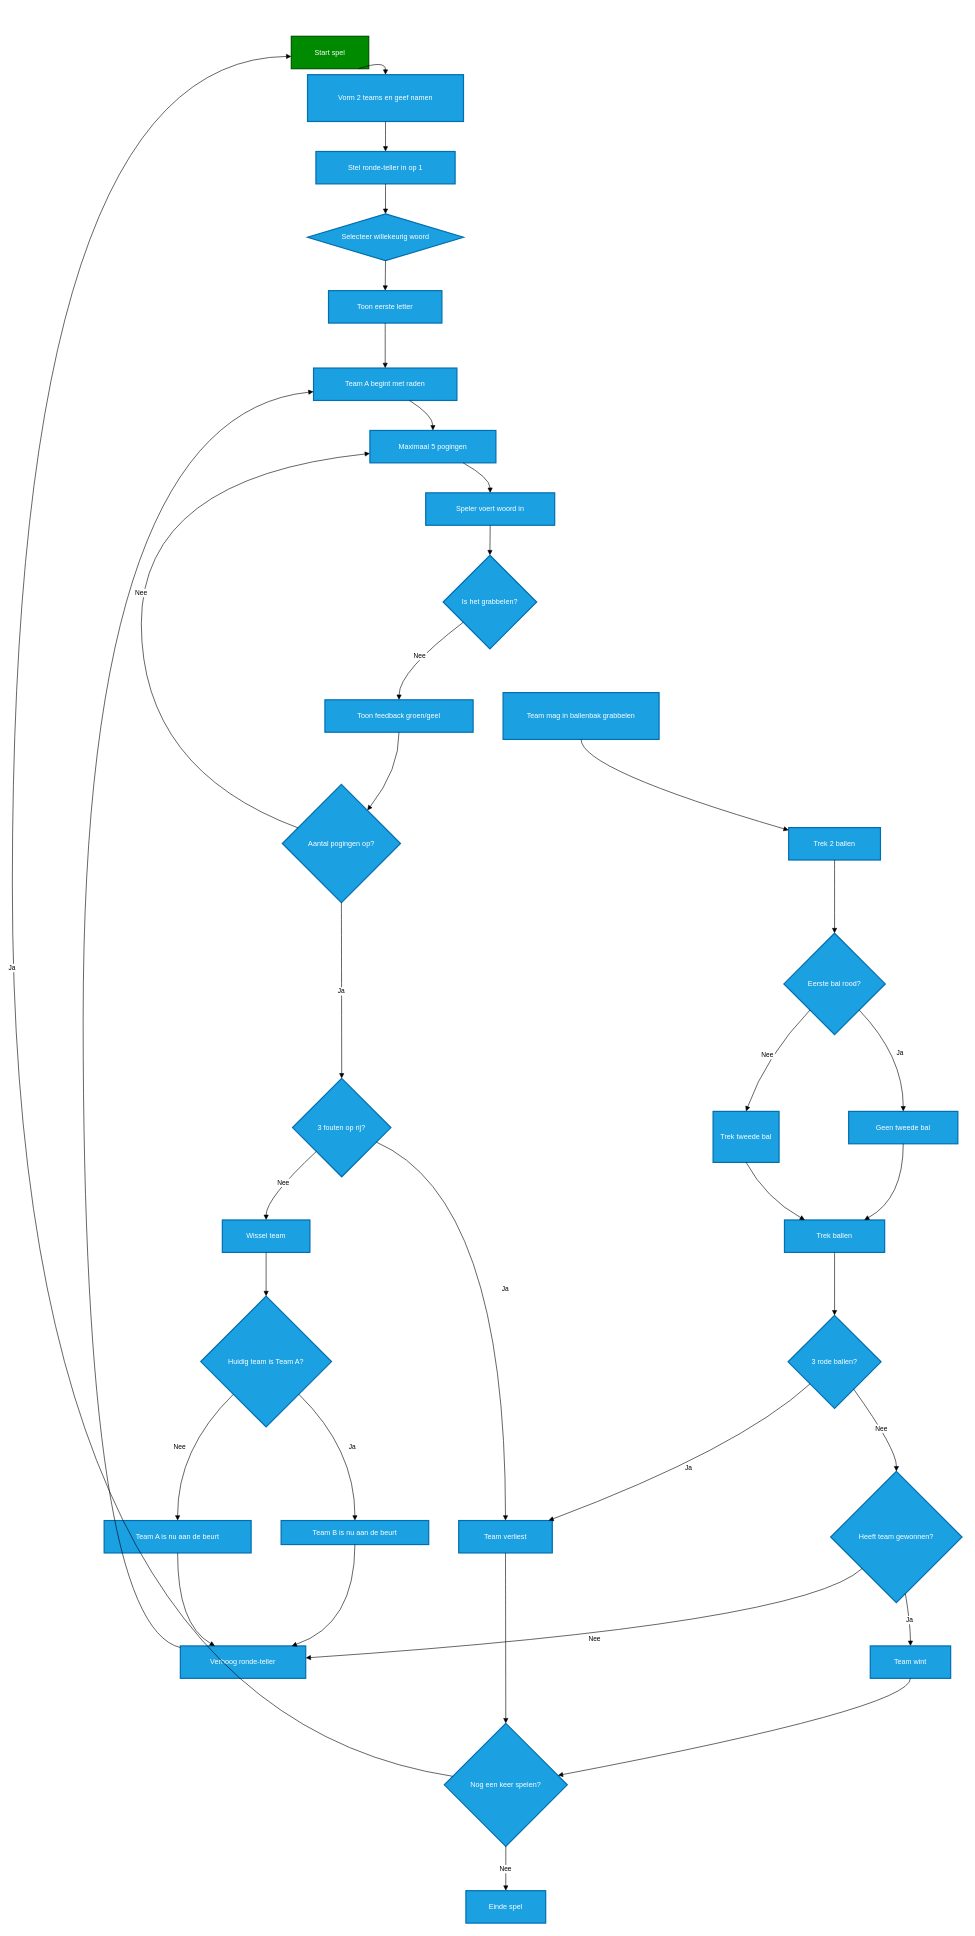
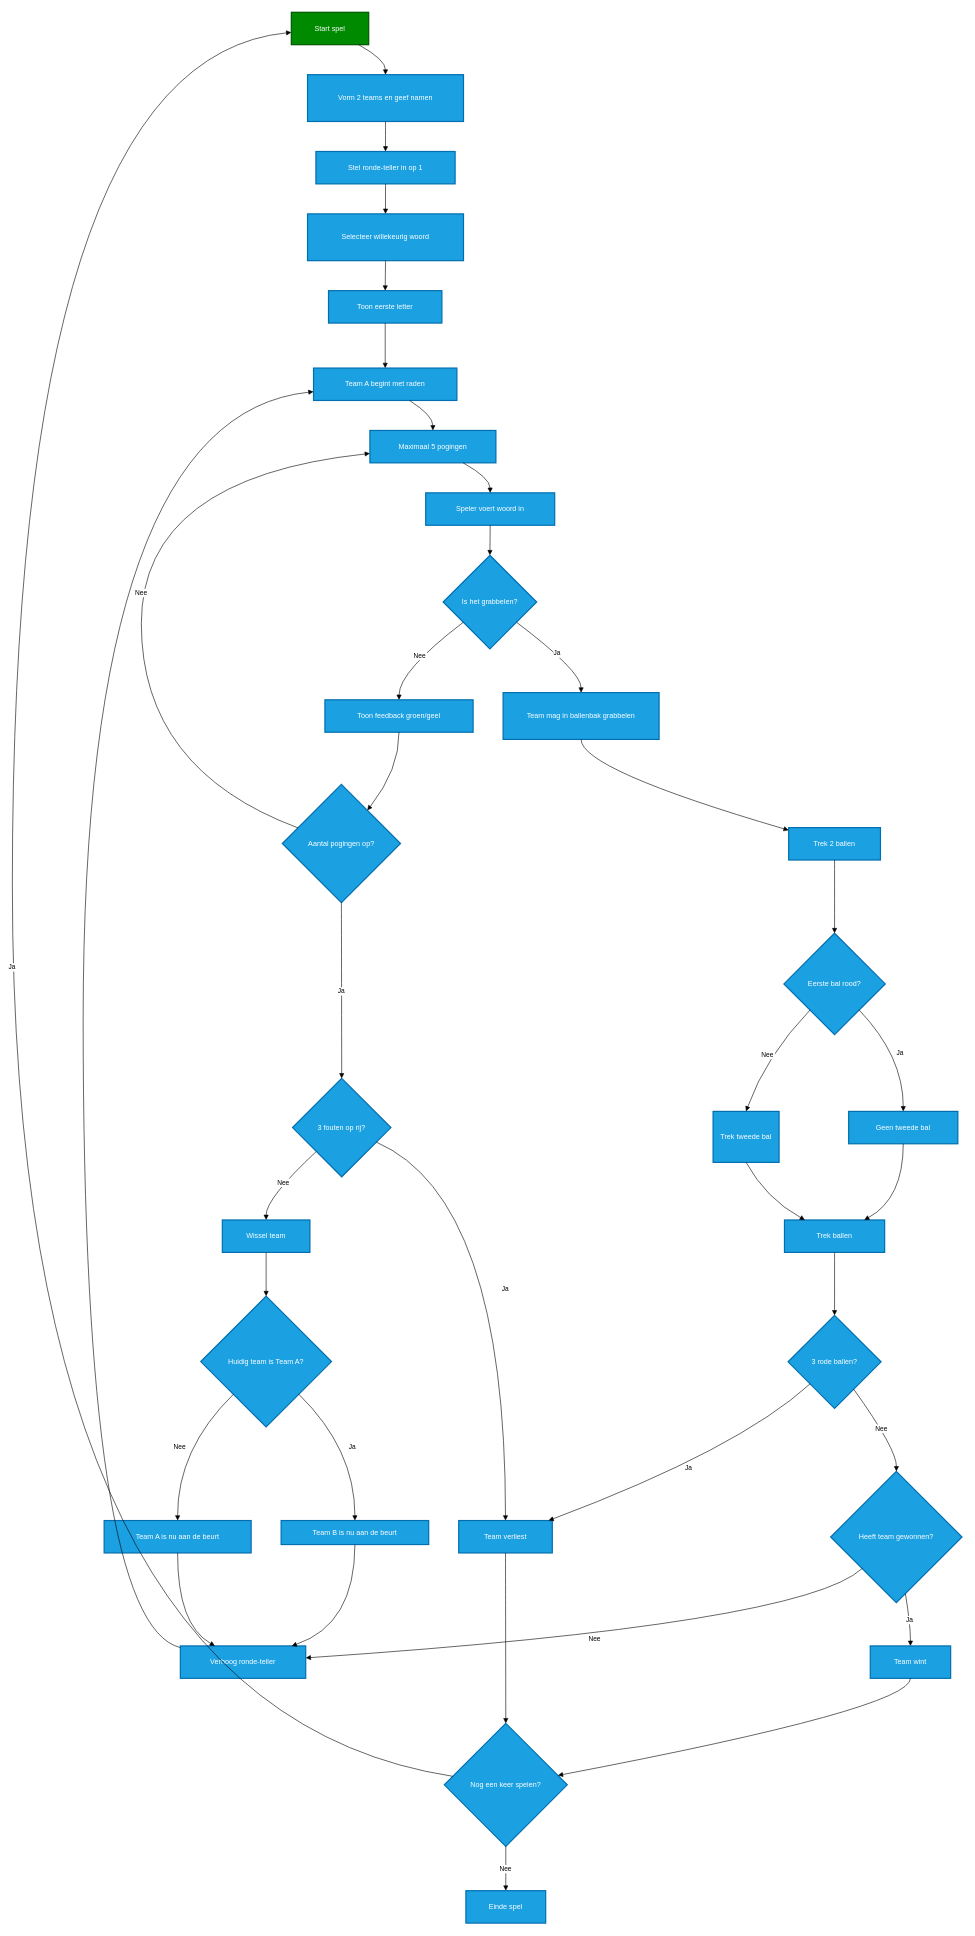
(330, 53) -> (330, 29)
(386, 237) -> (386, 237)
none -> (552, 651)
